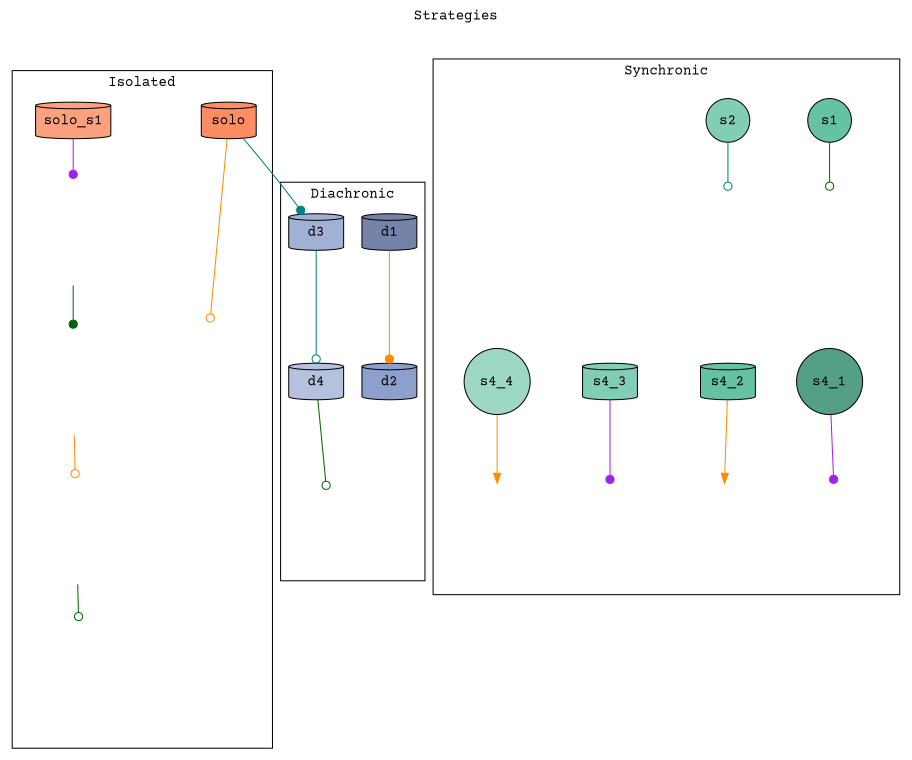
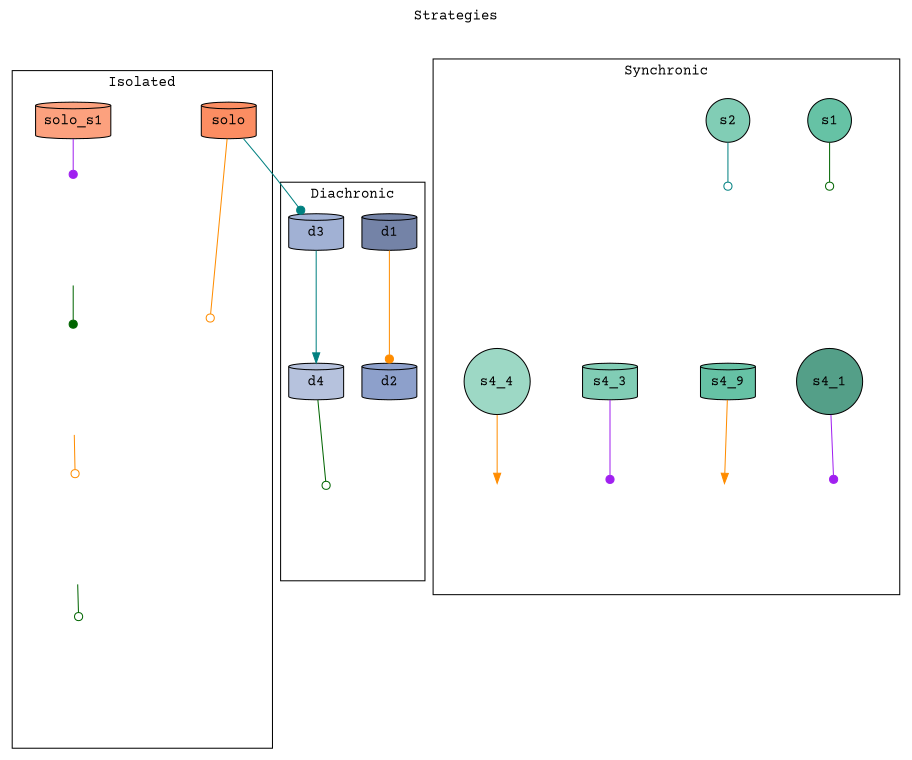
(316, 303) -> (316, 303)
(728, 381) -> (728, 381)
